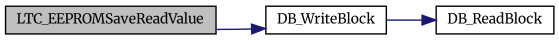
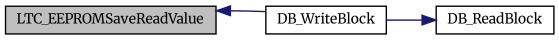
(234, 29) -> (248, 11)
